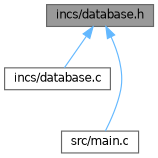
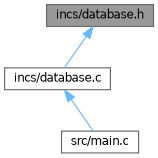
(121, 85) -> (82, 115)
